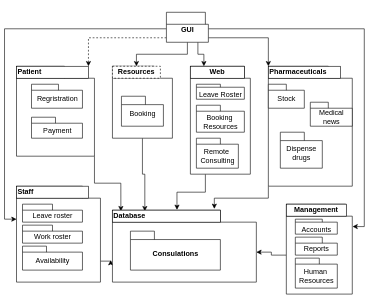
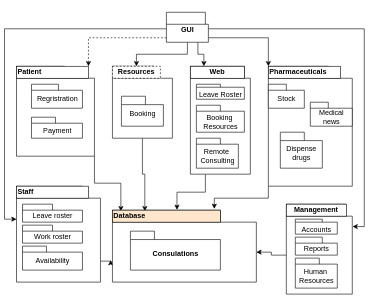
(167, 216) -> (167, 216)
